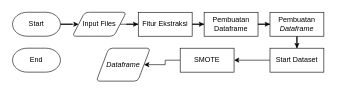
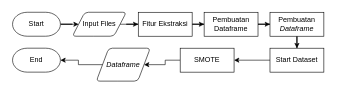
none -> (87, 65)
